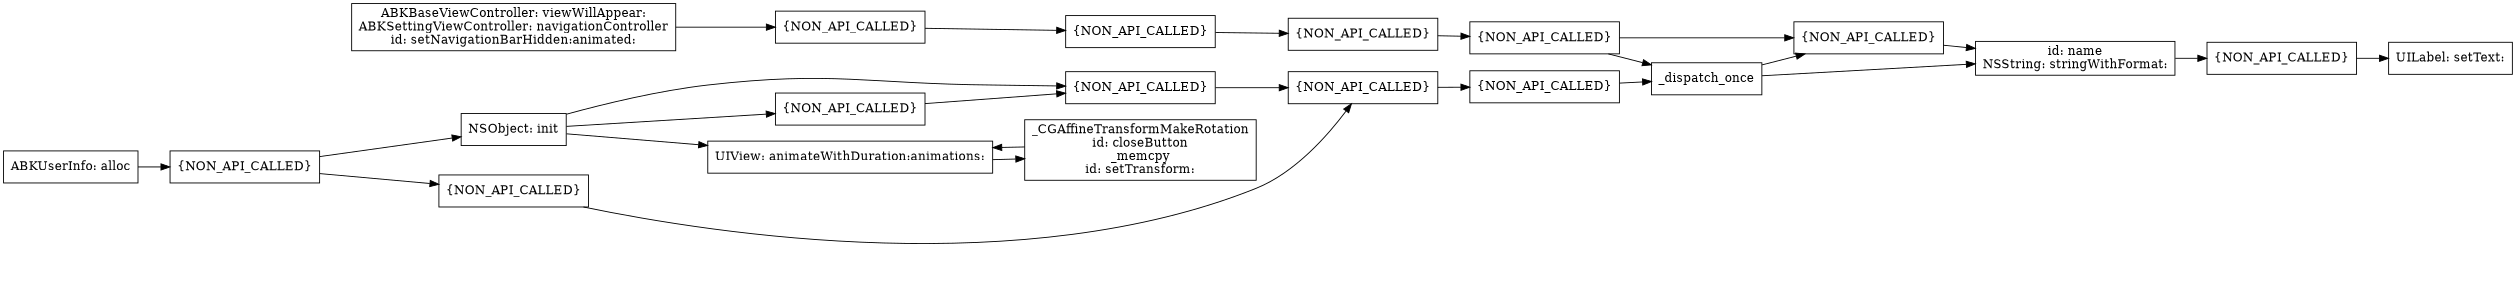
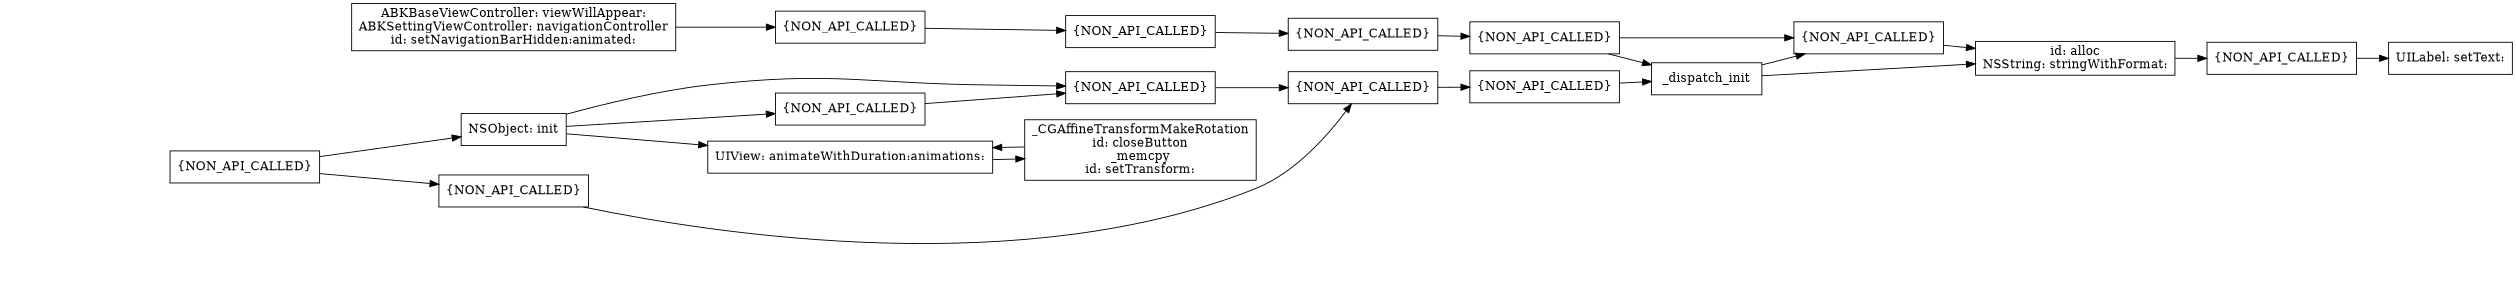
(2075, 58) -> (2075, 58)
(1707, 79) -> (1707, 79)
(71, 167) -> none
